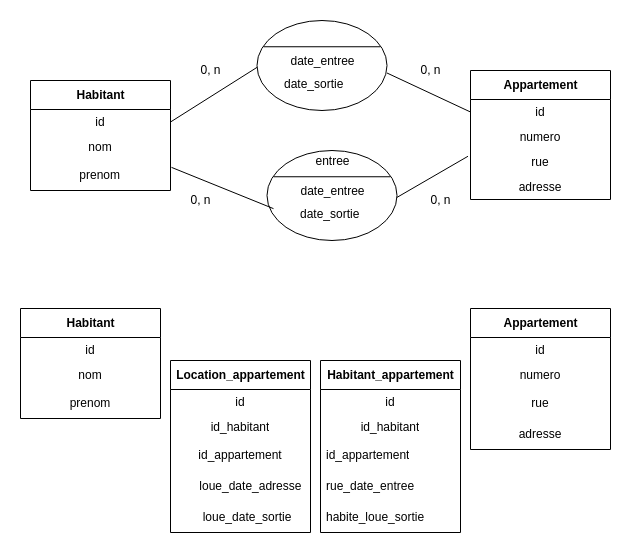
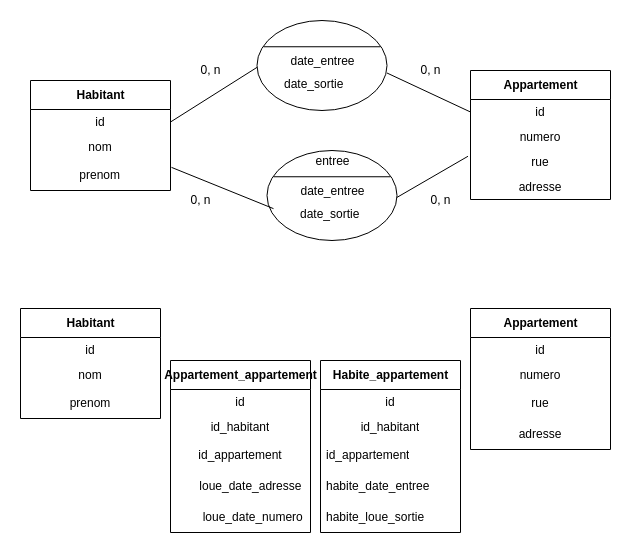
(241, 376) -> (241, 376)
(391, 376) -> (391, 376)
(377, 487) -> (385, 487)
(227, 518) -> (229, 518)
